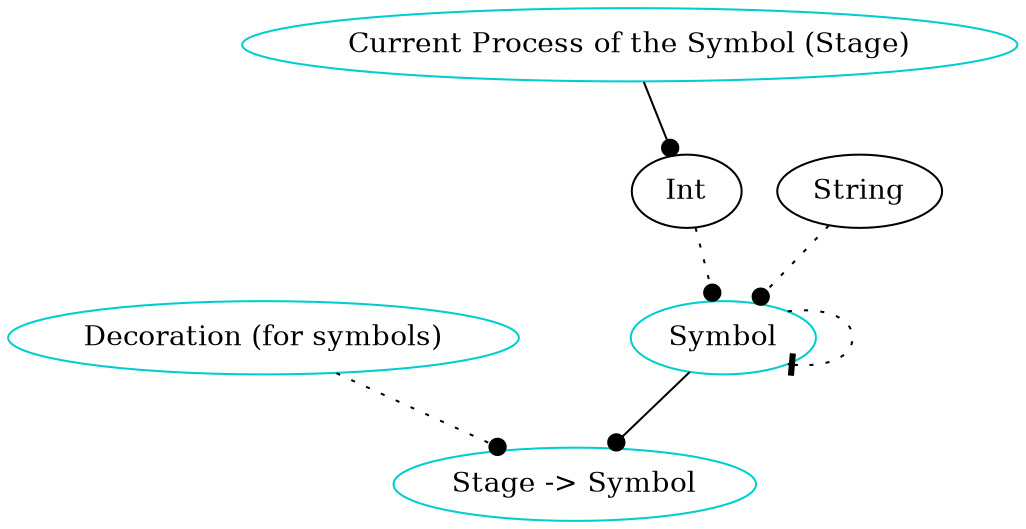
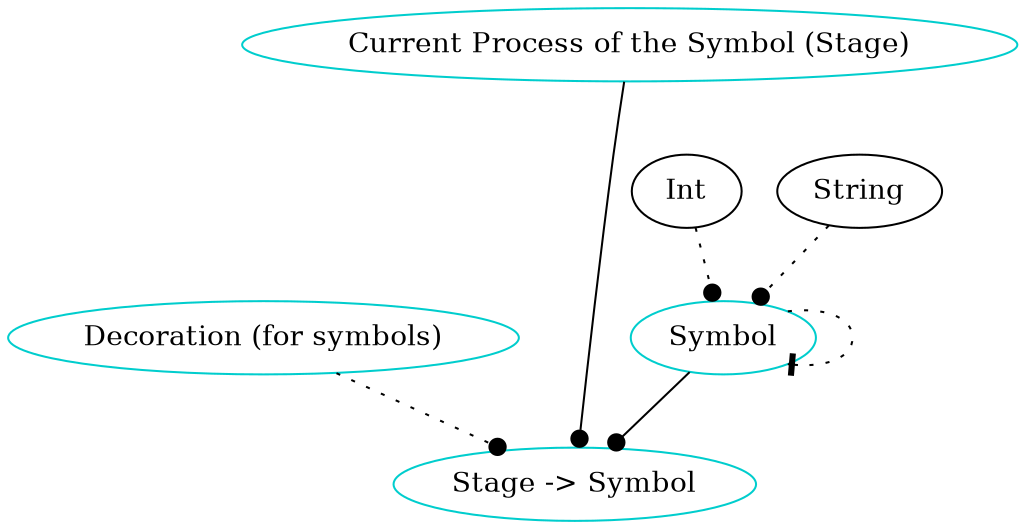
(655, 111) -> (601, 256)
